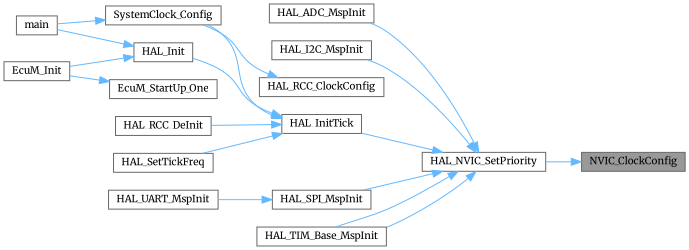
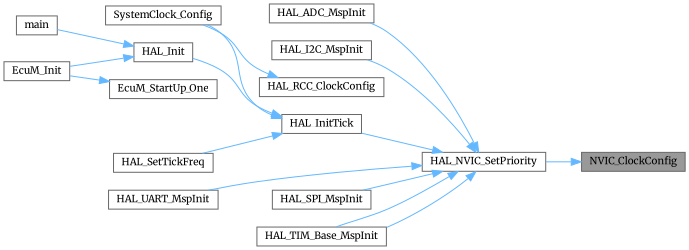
(76, 22) -> none
(163, 126) -> none
(240, 200) -> (310, 175)
